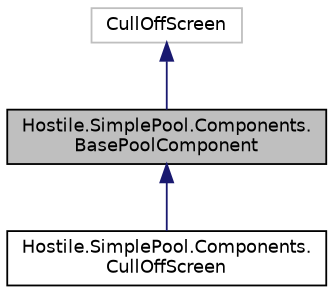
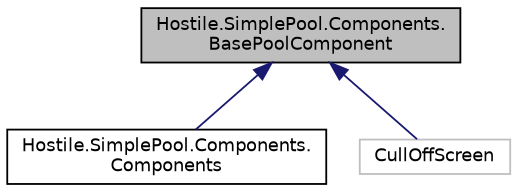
(167, 85) -> (380, 107)
(167, 258) -> (167, 157)
